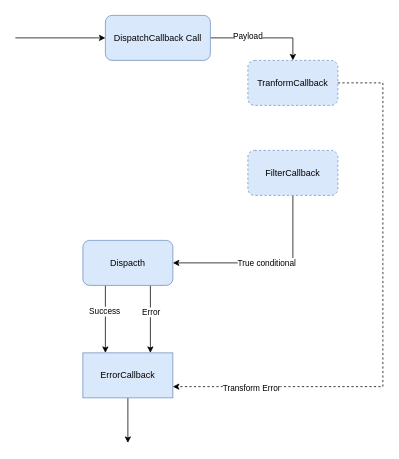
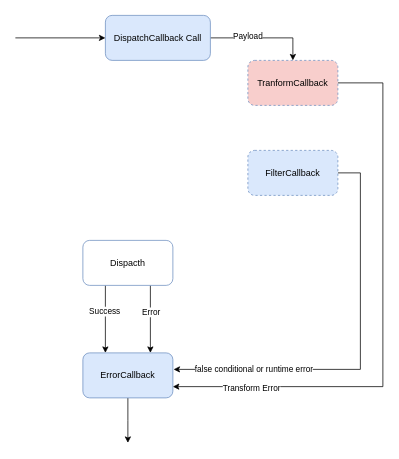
(293, 83) -> (293, 83)
(128, 263) -> (128, 263)
(269, 263) -> none
(383, 263) -> (383, 263)
none -> (360, 361)
(128, 375) -> (128, 375)
